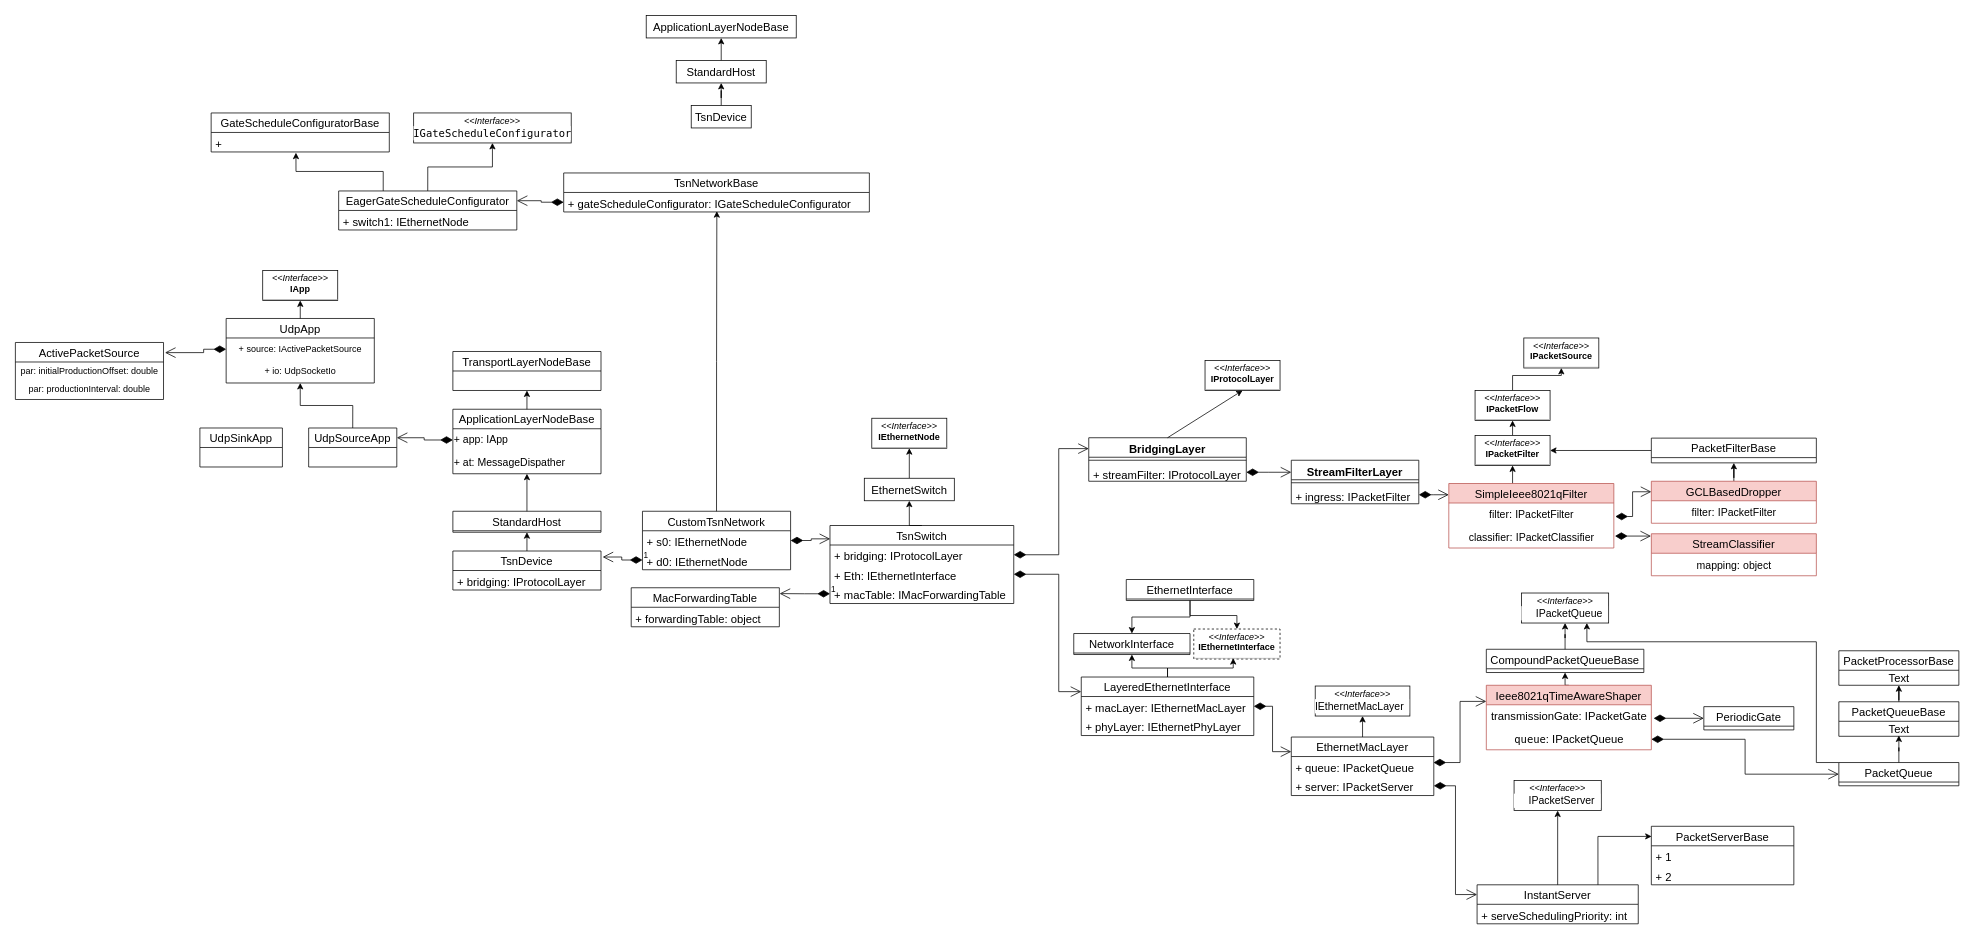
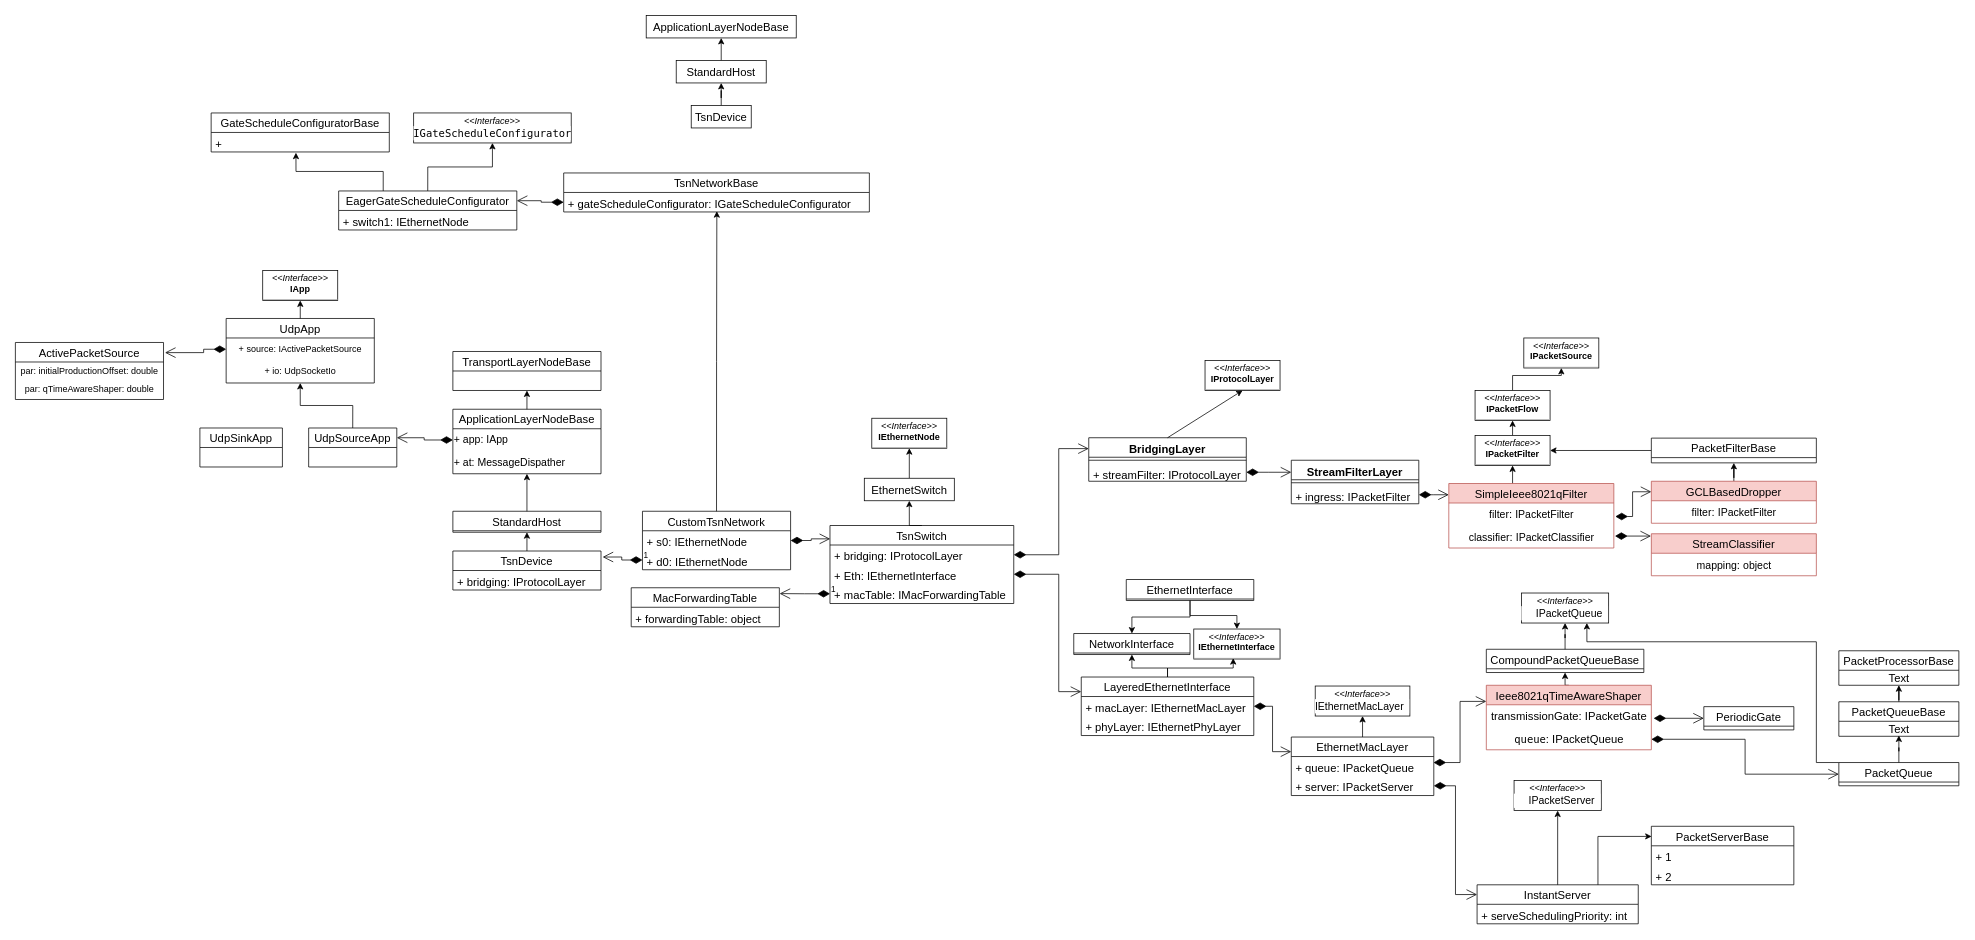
(90, 390) -> (90, 390)
(1237, 644) -> (1237, 644)
